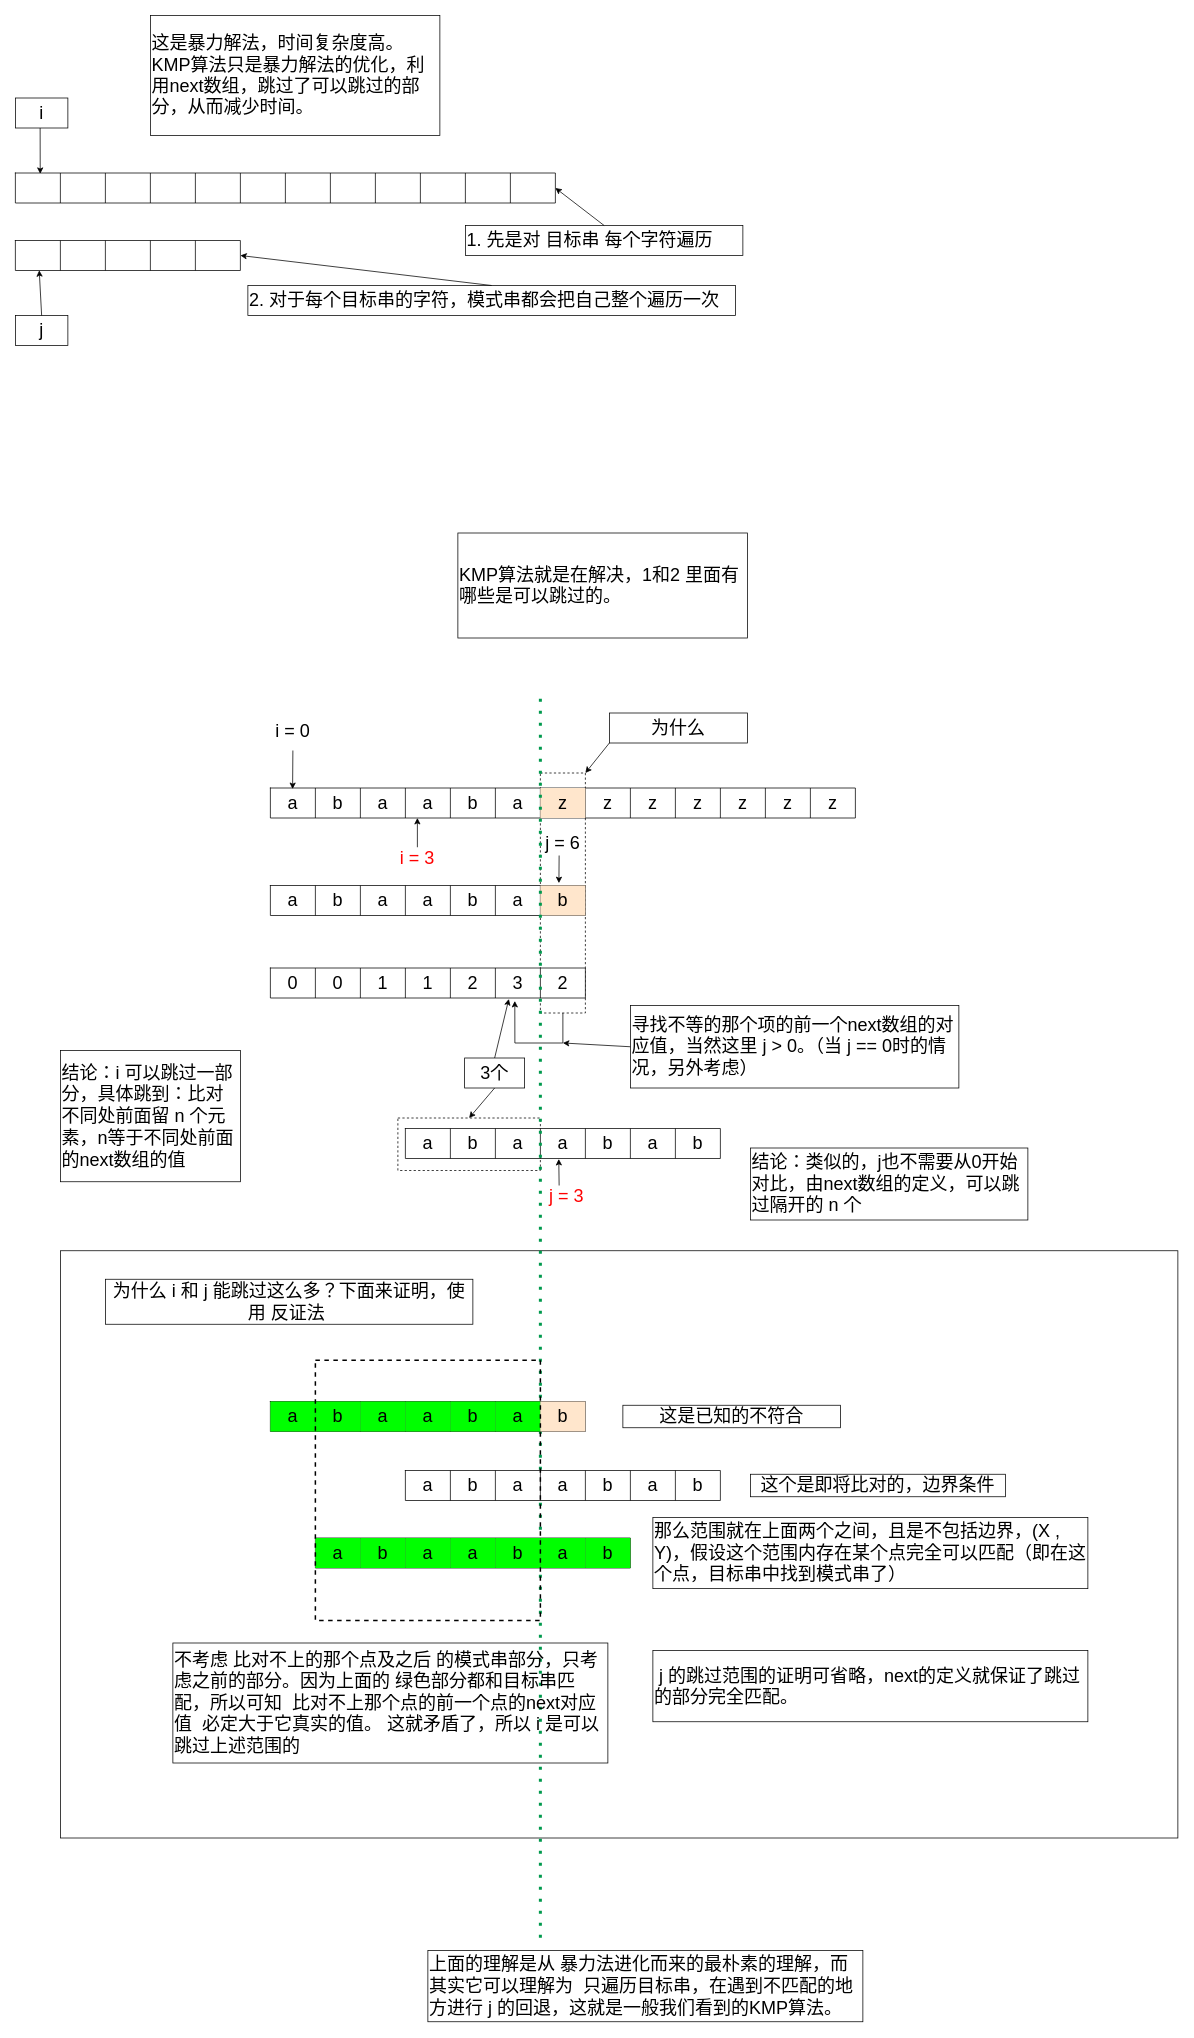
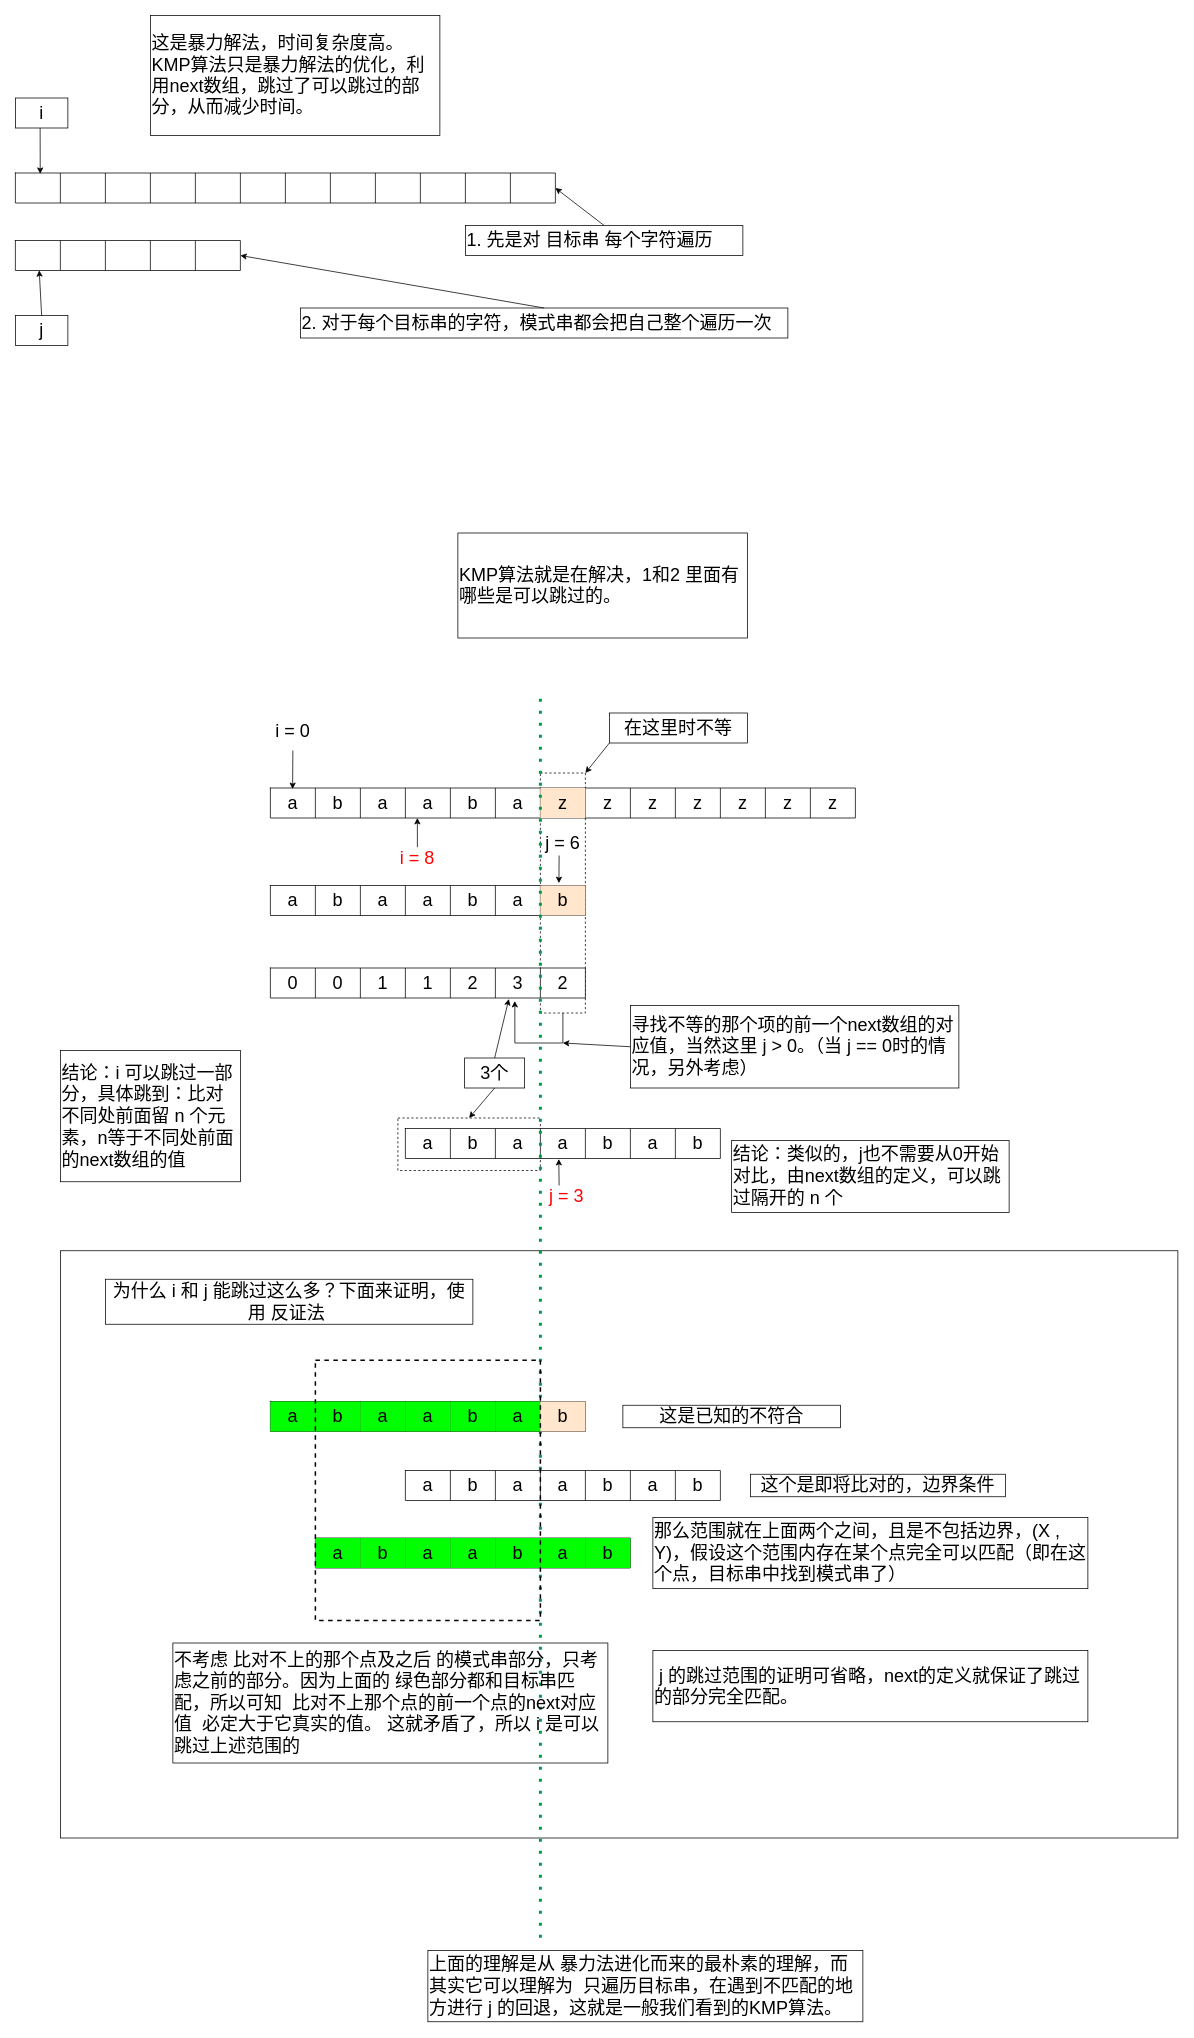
(492, 300) -> (544, 323)
(678, 728) -> (678, 728)
(417, 858) -> (417, 858)
(889, 1184) -> (870, 1176)
